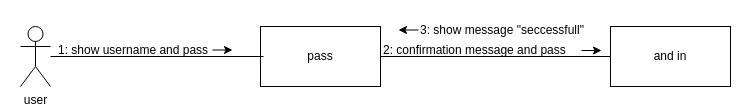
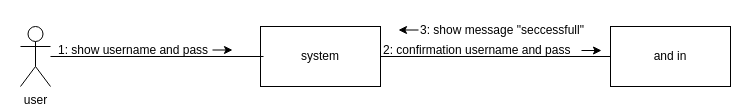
(480, 51) -> (483, 51)
(321, 57) -> (321, 57)
